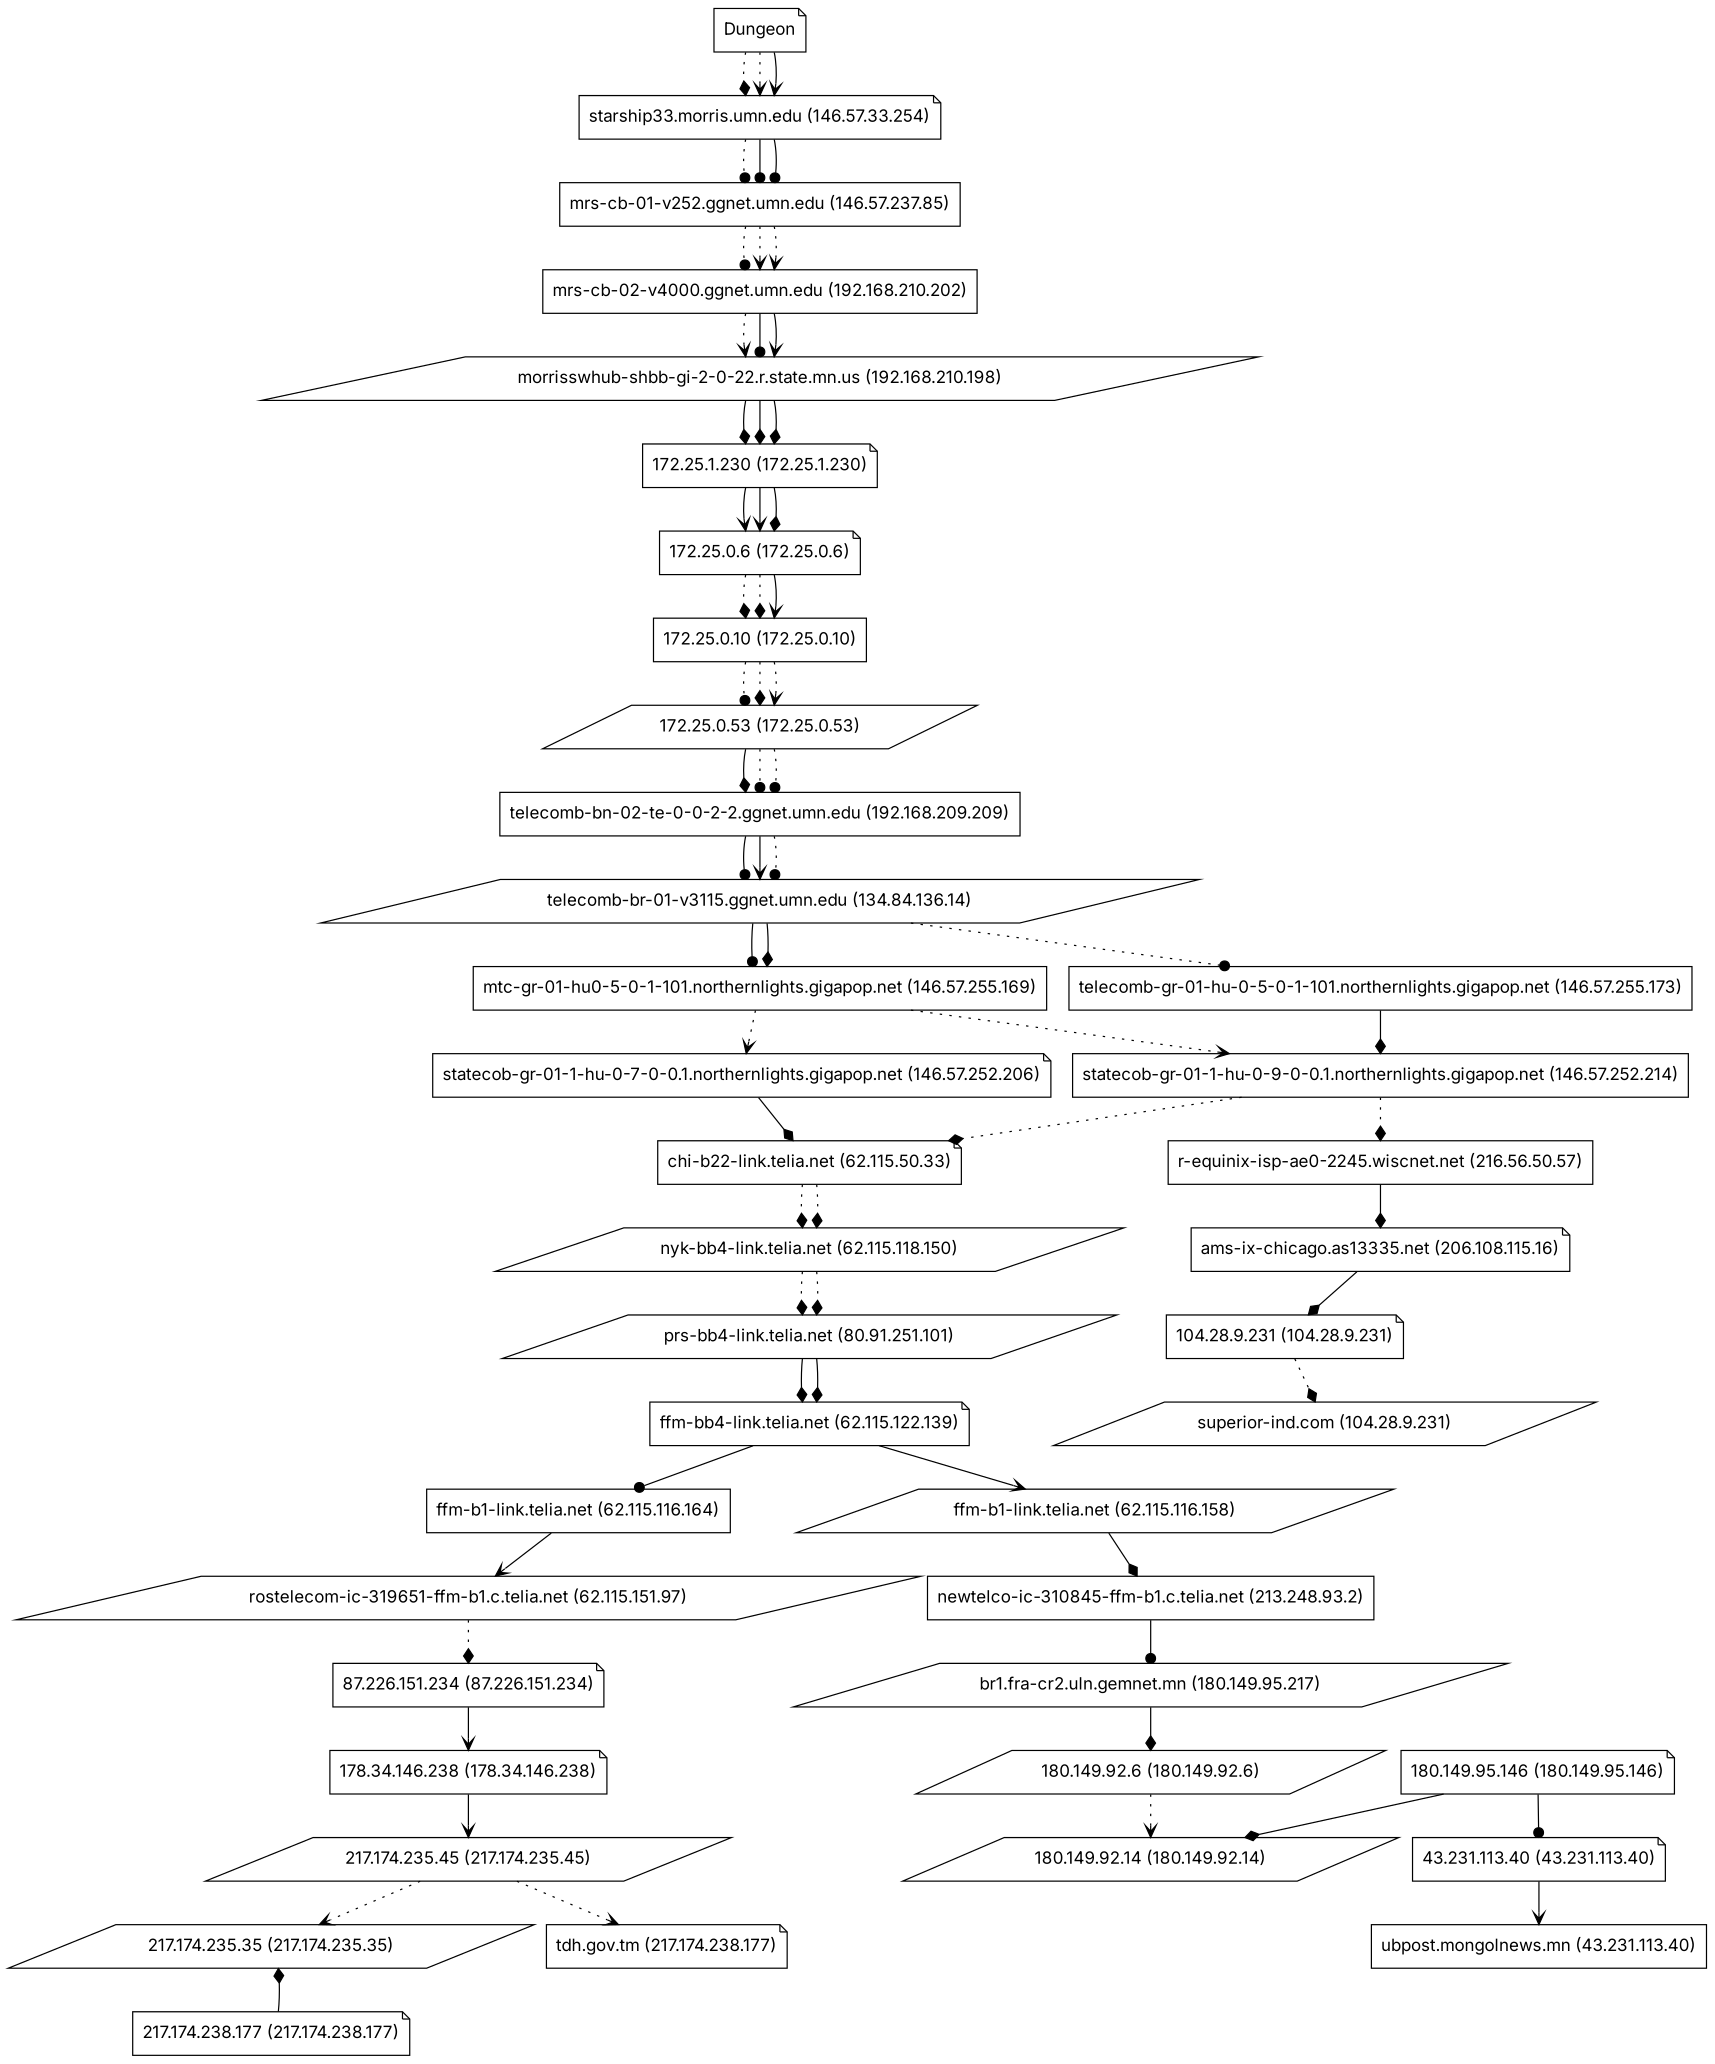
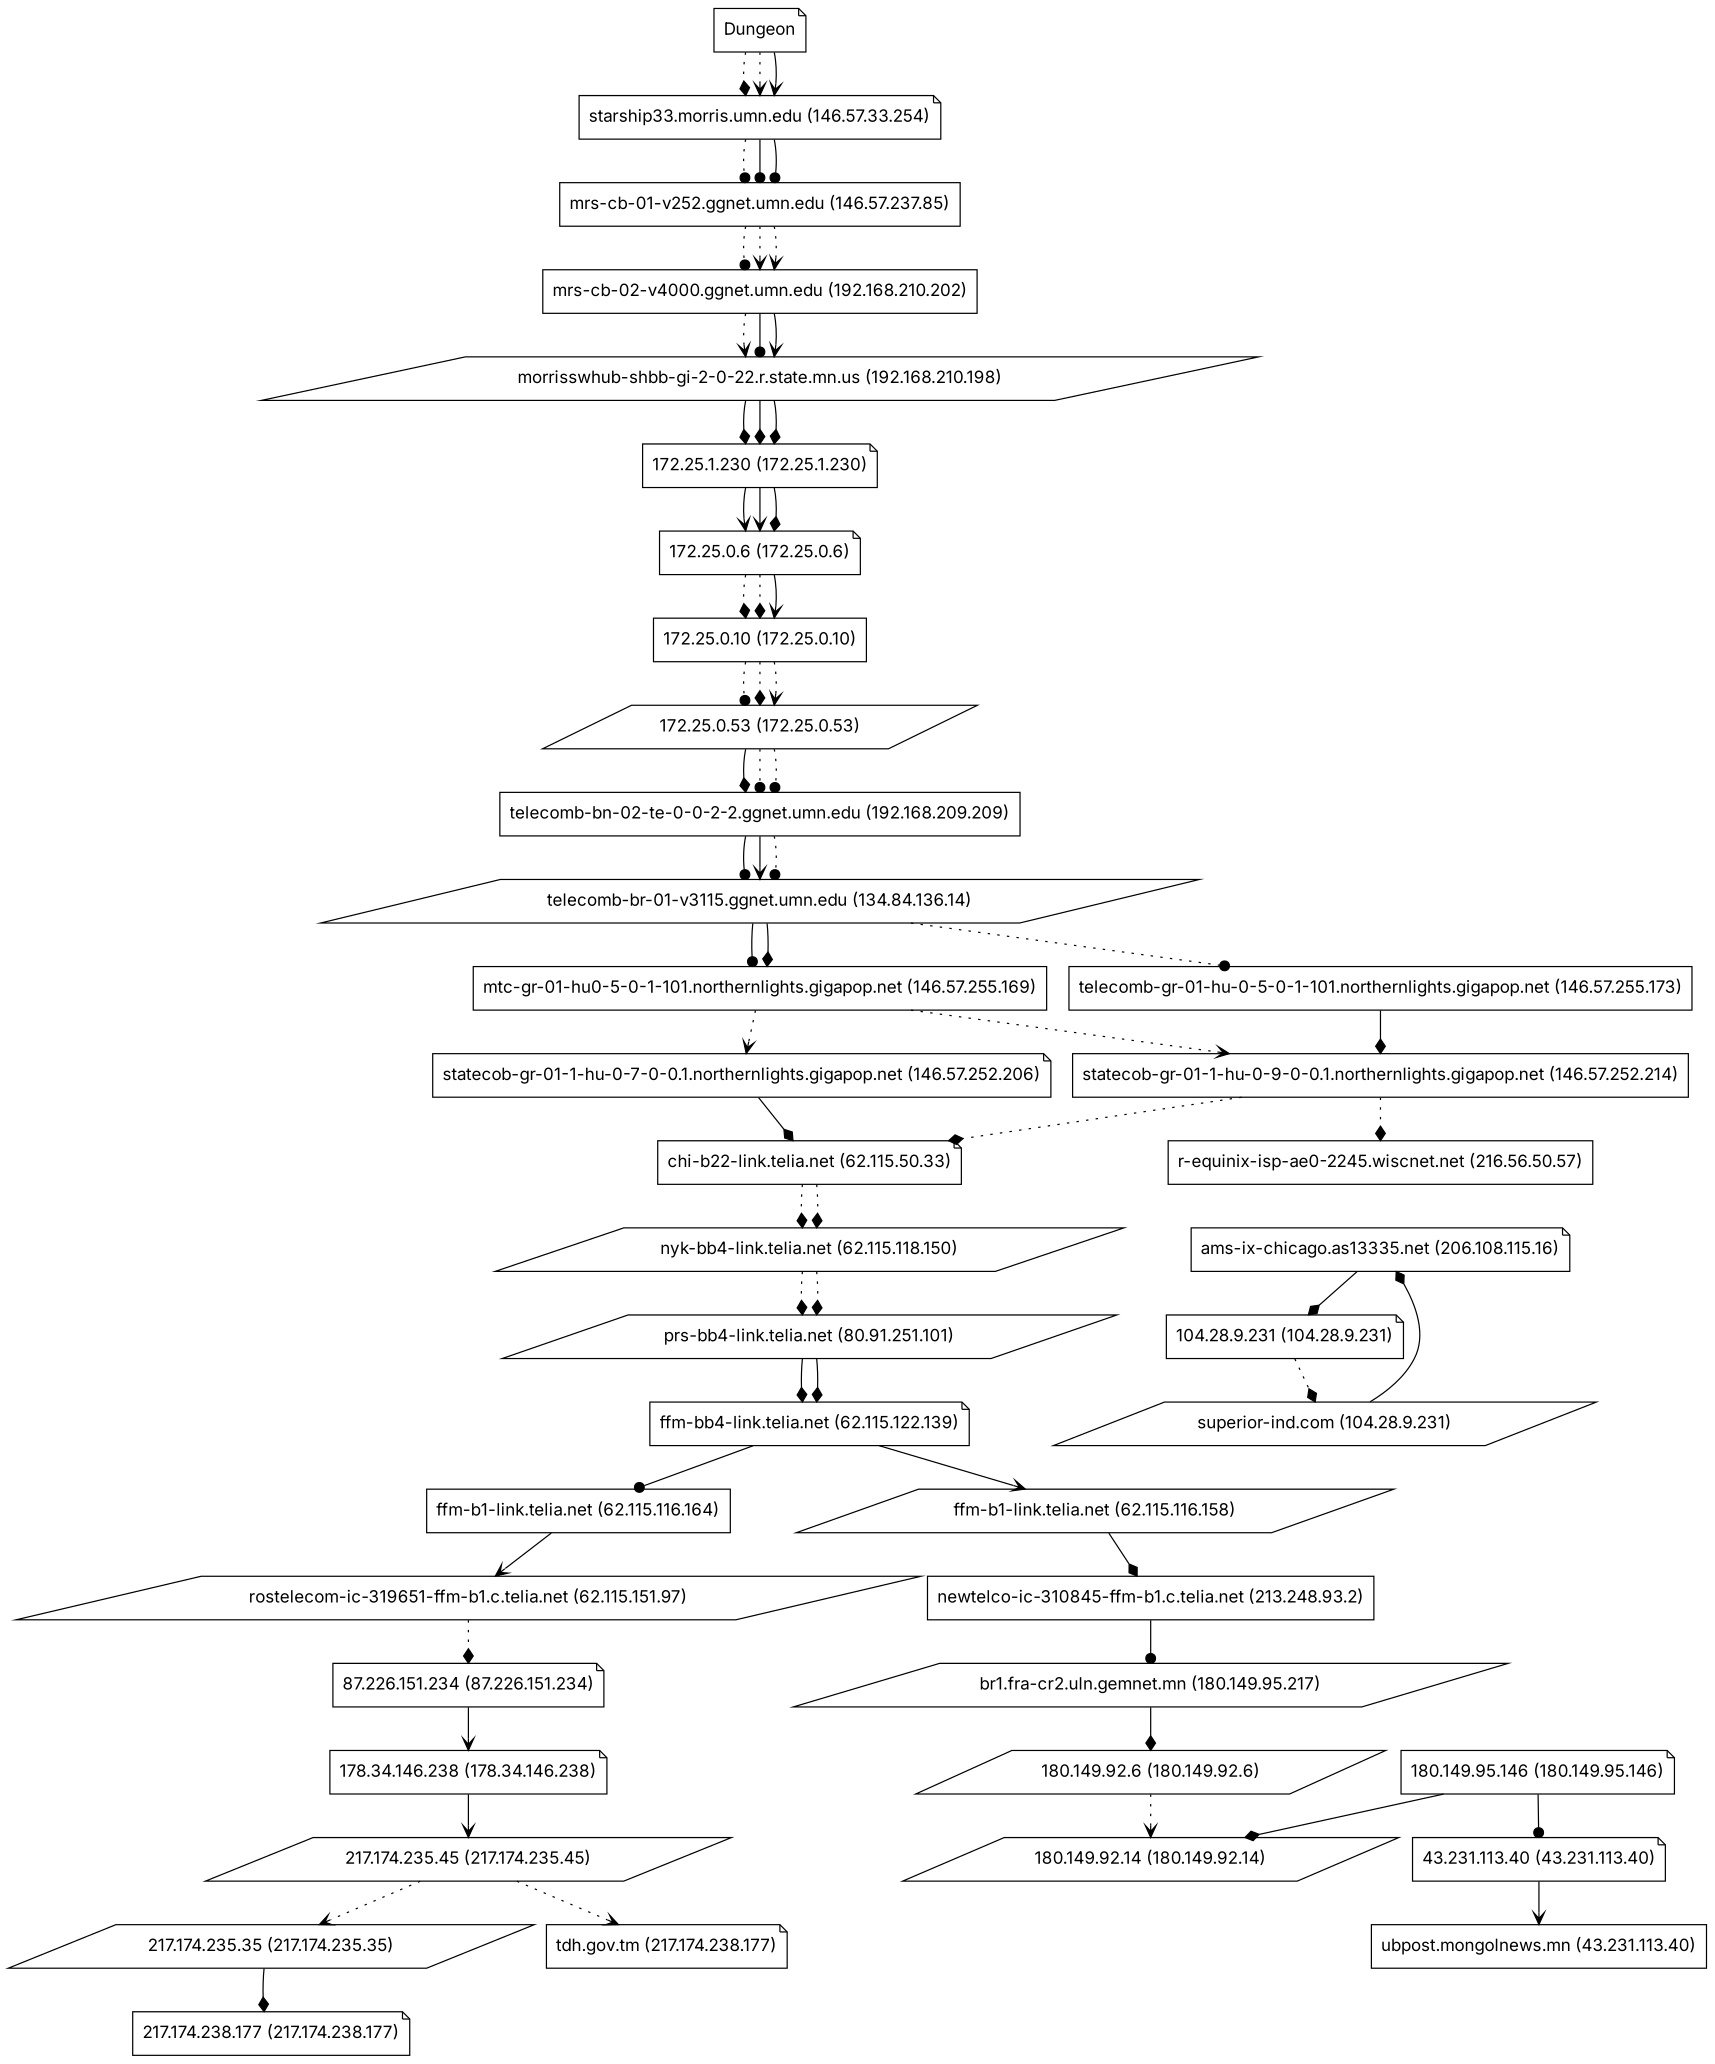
(1380, 1199) -> (1417, 1351)
(279, 1997) -> (263, 1983)
